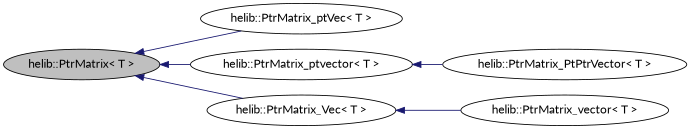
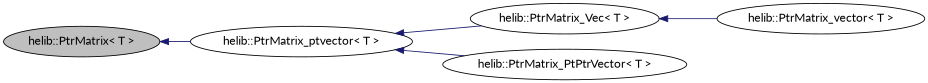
(301, 19) -> none
(193, 88) -> (443, 29)
